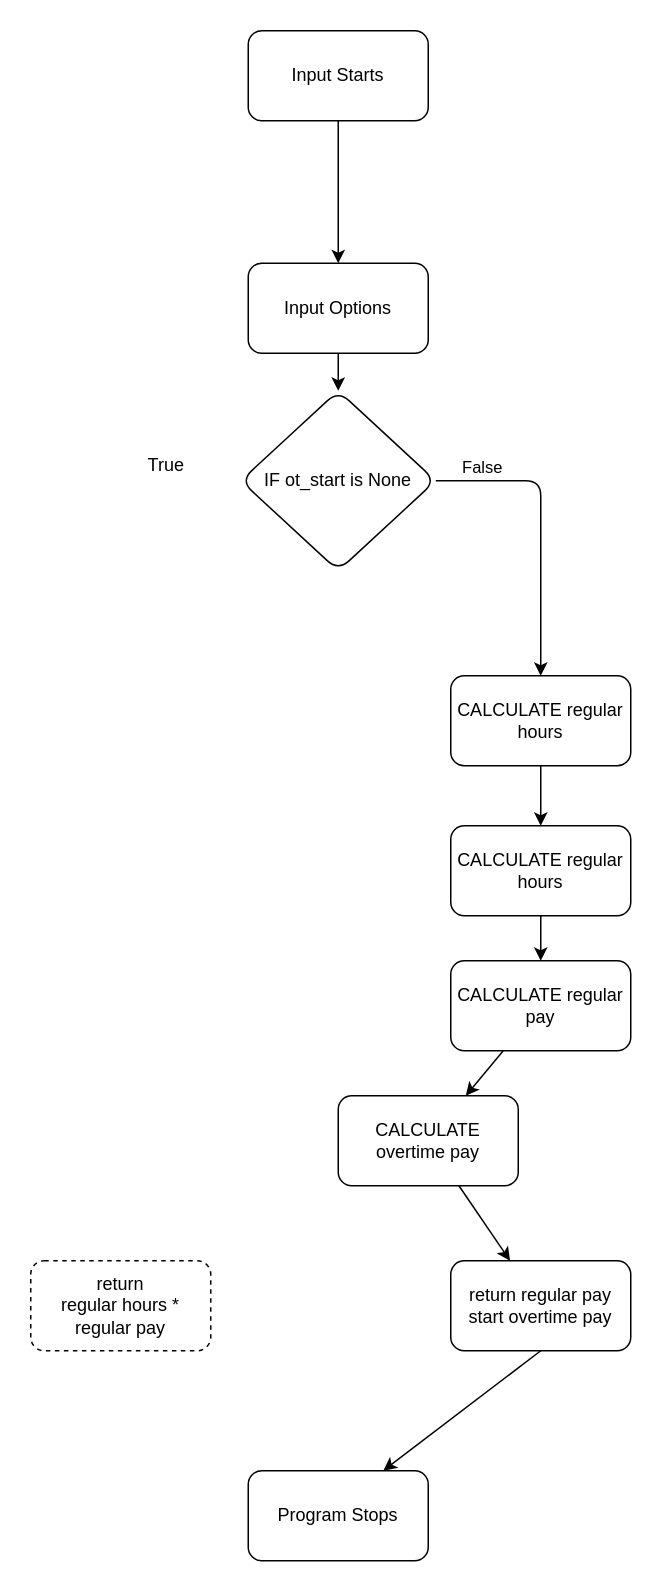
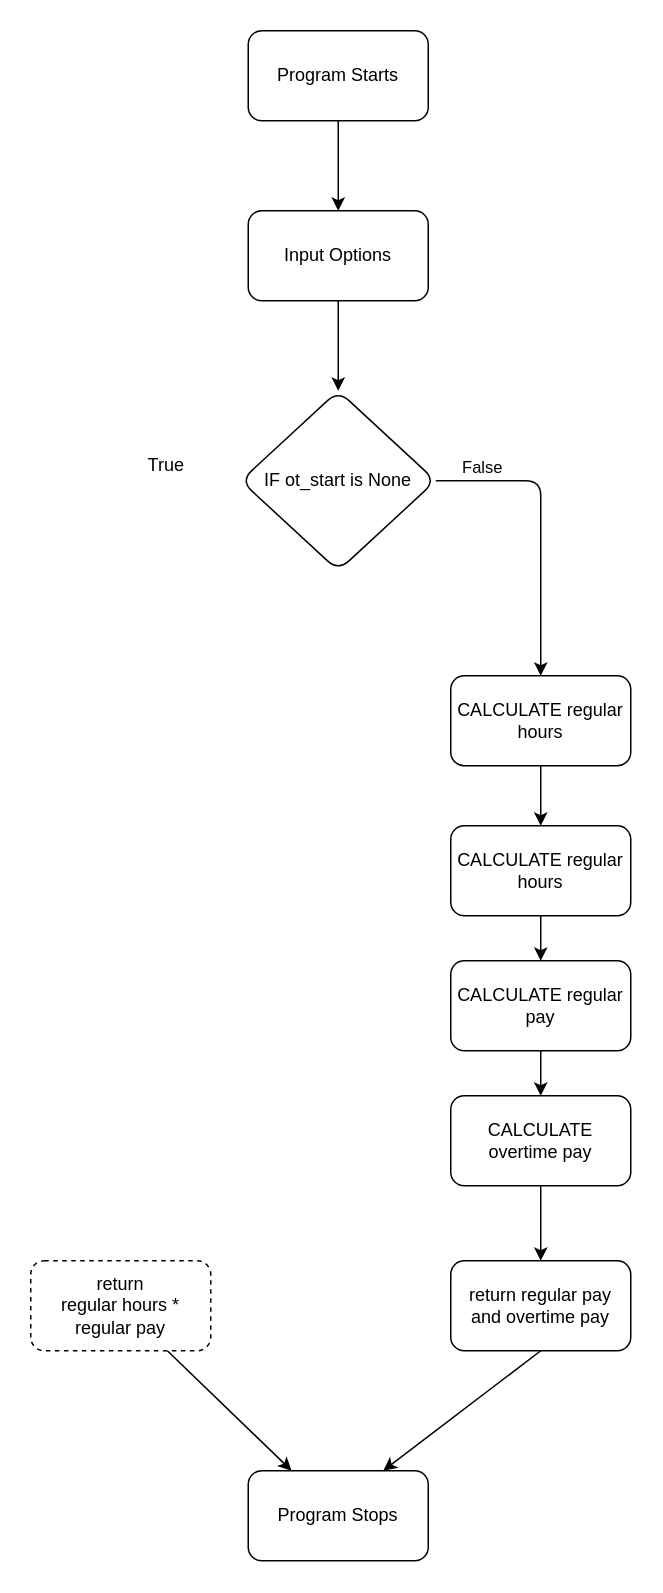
(338, 76) -> (338, 76)
(338, 308) -> (338, 256)
(428, 1141) -> (541, 1141)
(541, 1306) -> (541, 1306)
none -> (226, 1407)
